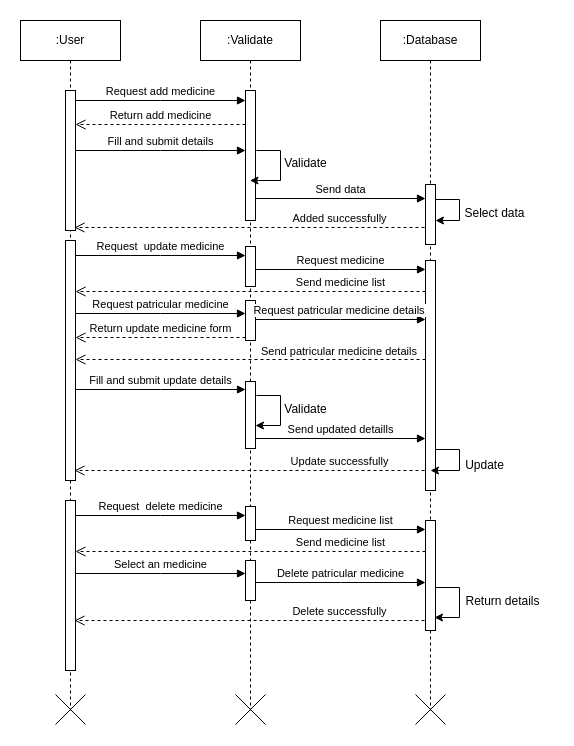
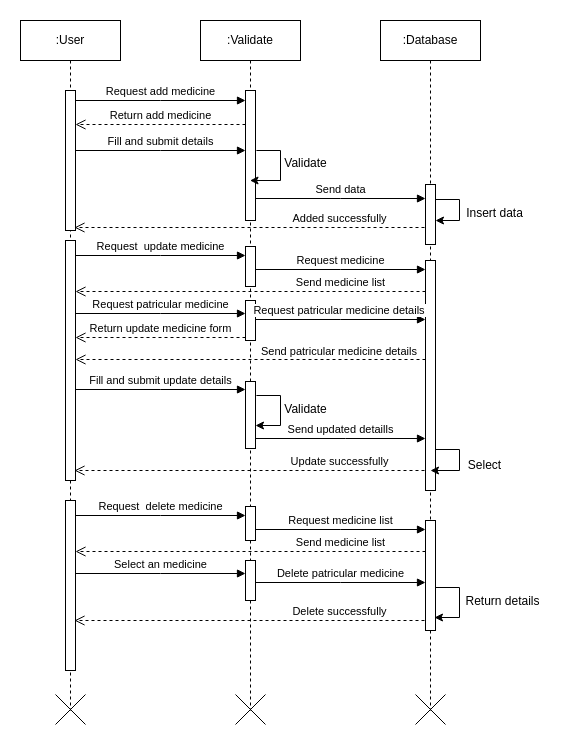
(495, 214) -> (495, 214)
(485, 466) -> (485, 466)
